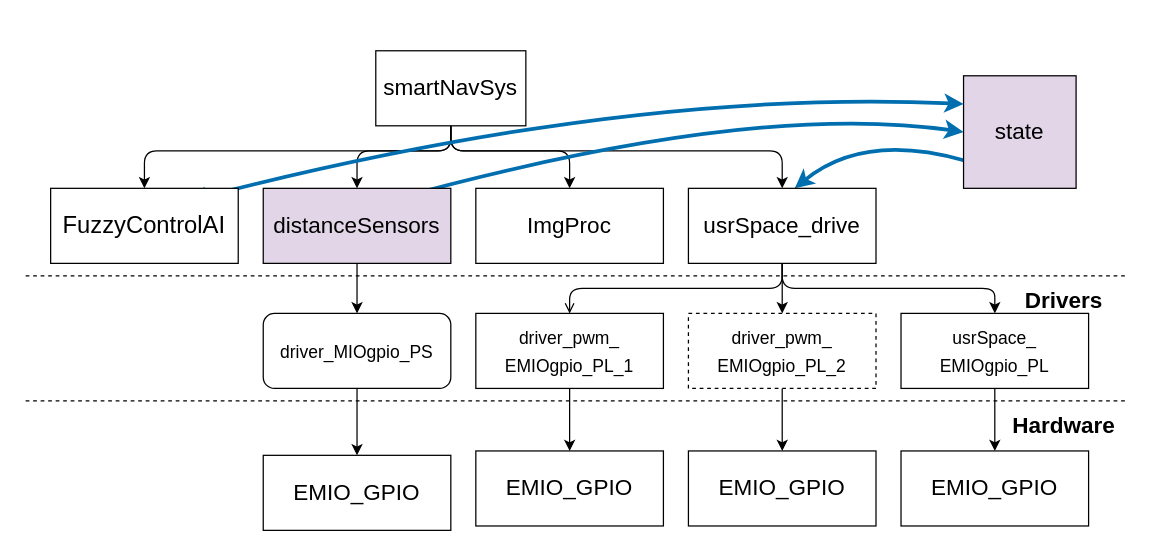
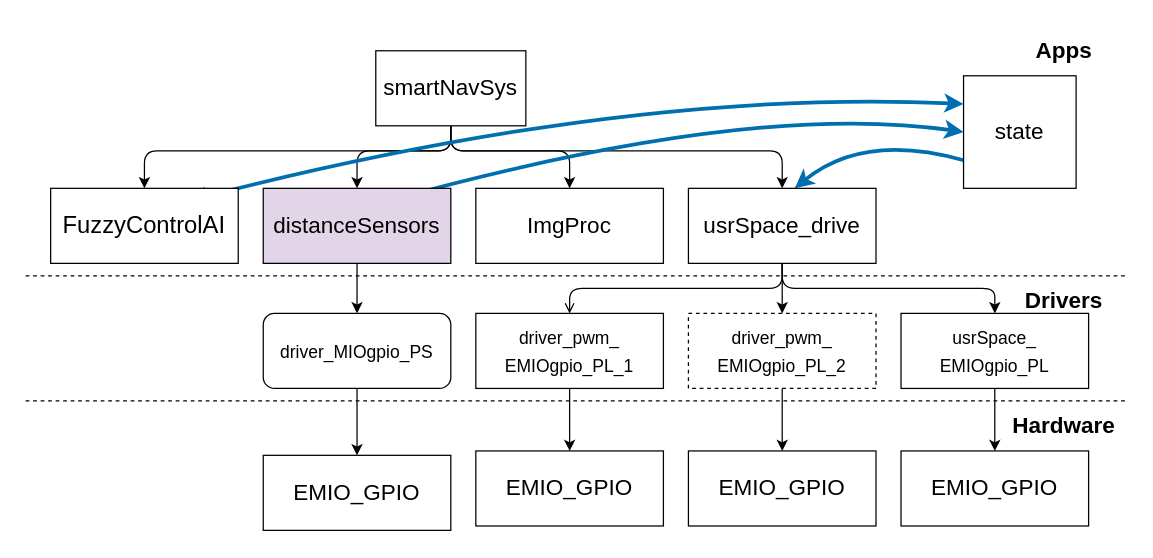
none -> (1063, 51)
(1019, 132) -> (1019, 132)
